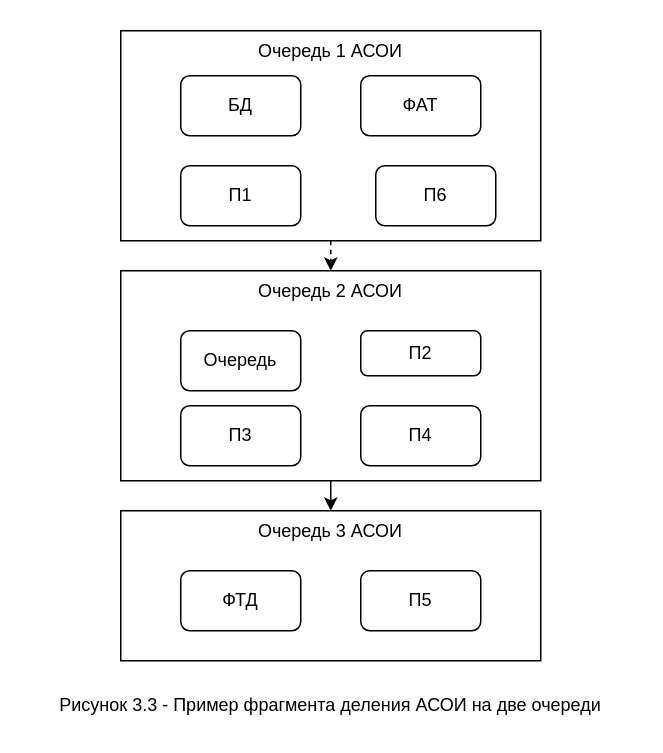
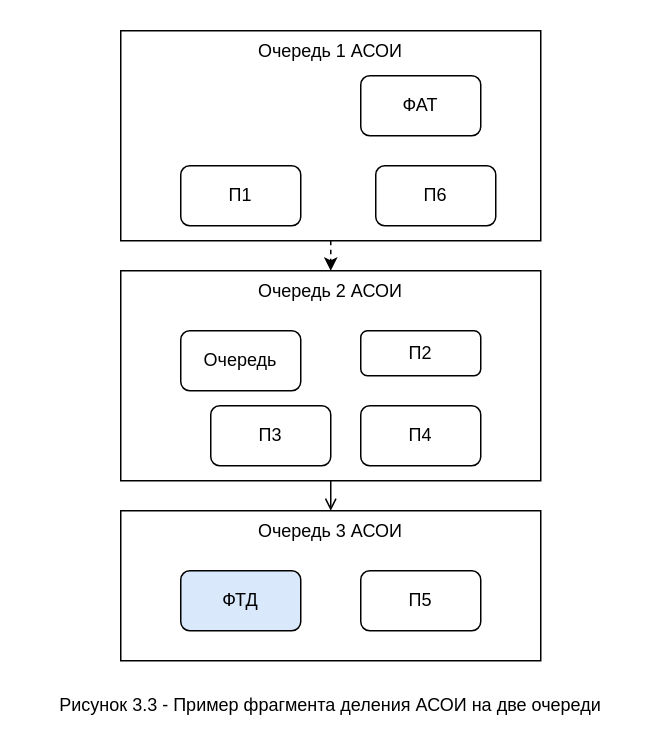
(241, 106) -> none
(241, 436) -> (271, 436)
(331, 499) -> (331, 501)
(241, 601) -> (241, 601)
